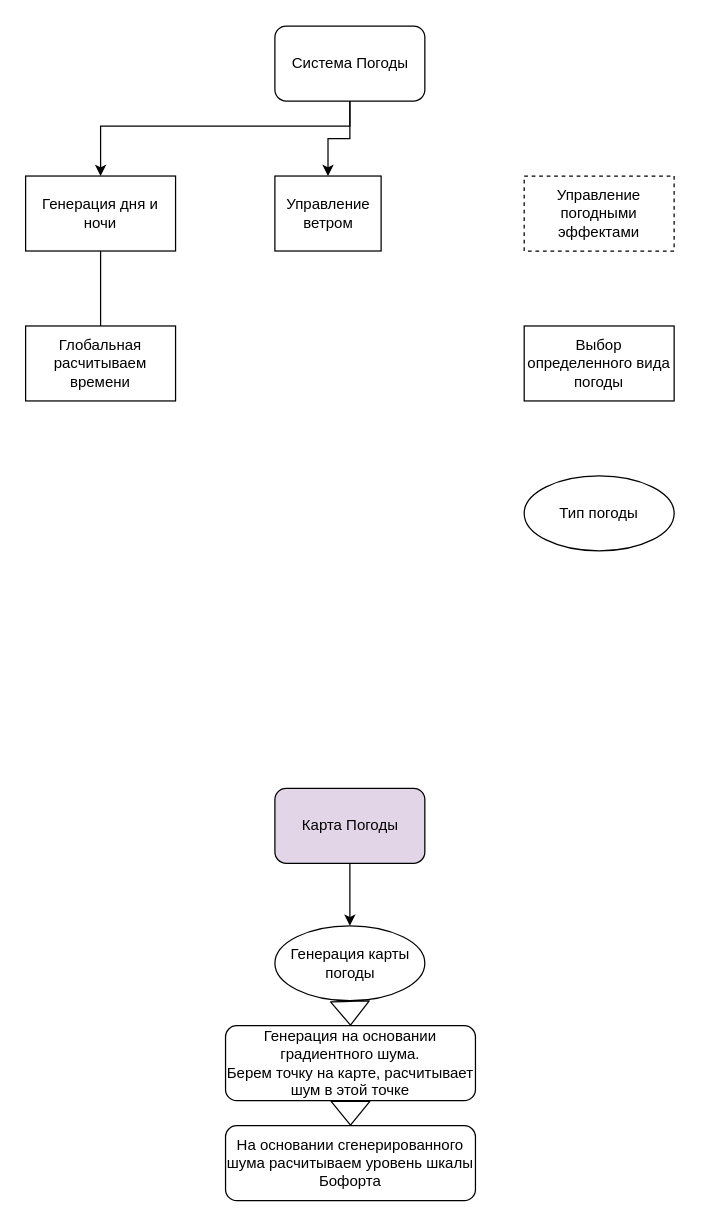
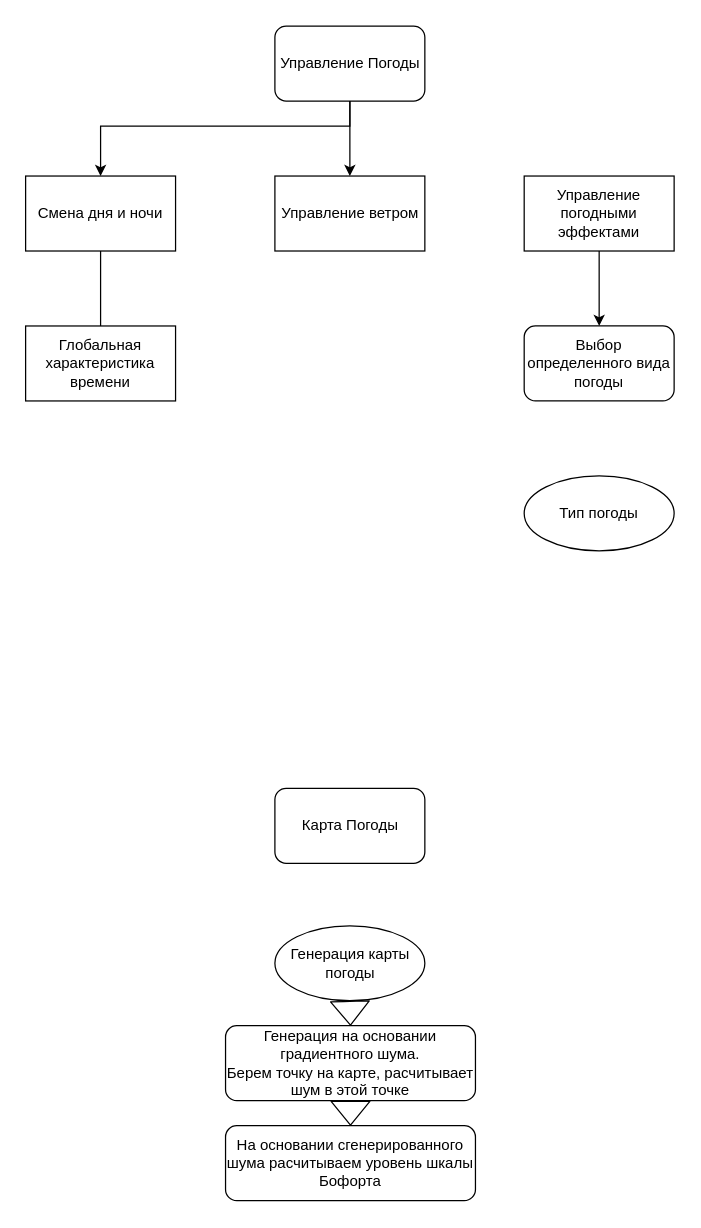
(351, 63) -> (351, 63)
(101, 213) -> (101, 213)
(328, 213) -> (350, 213)
(599, 213) -> (599, 213)
none -> (599, 284)
(101, 363) -> (101, 363)
(599, 363) -> (599, 363)
(350, 826) -> (350, 826)
(350, 890) -> none
